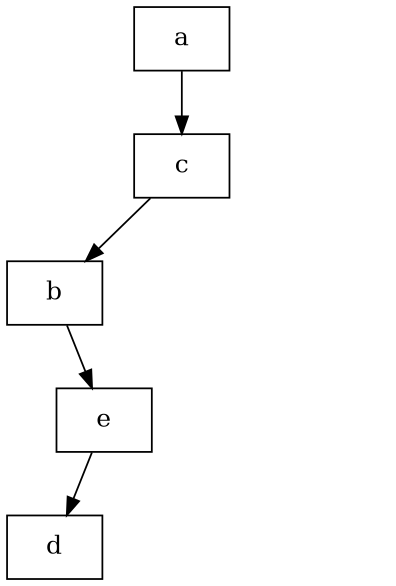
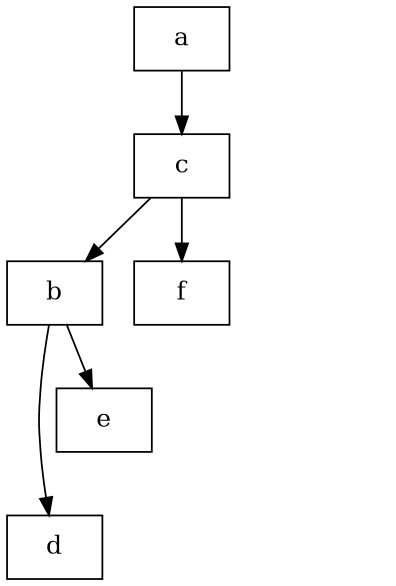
none -> (182, 293)
(83, 476) -> (39, 411)
